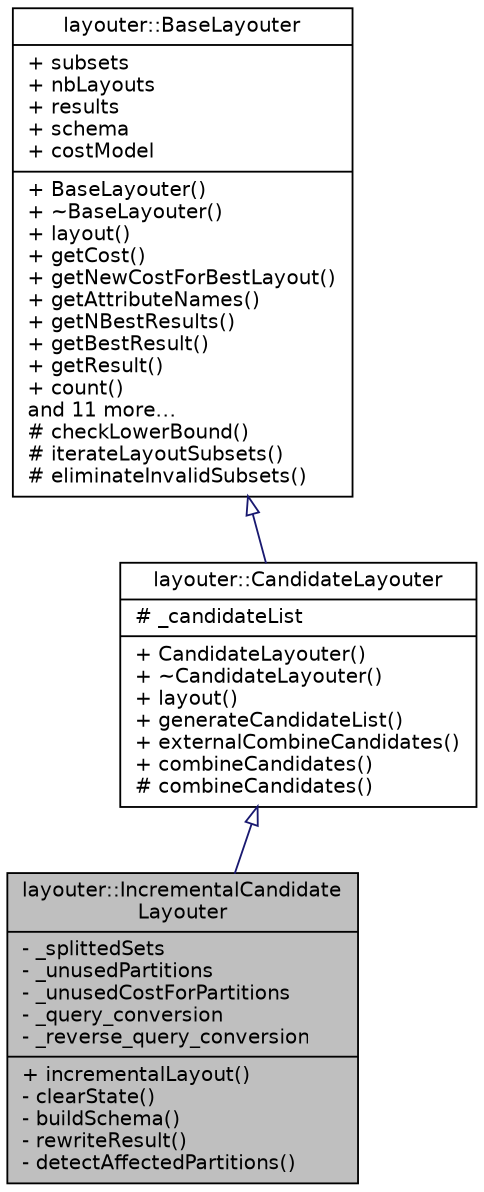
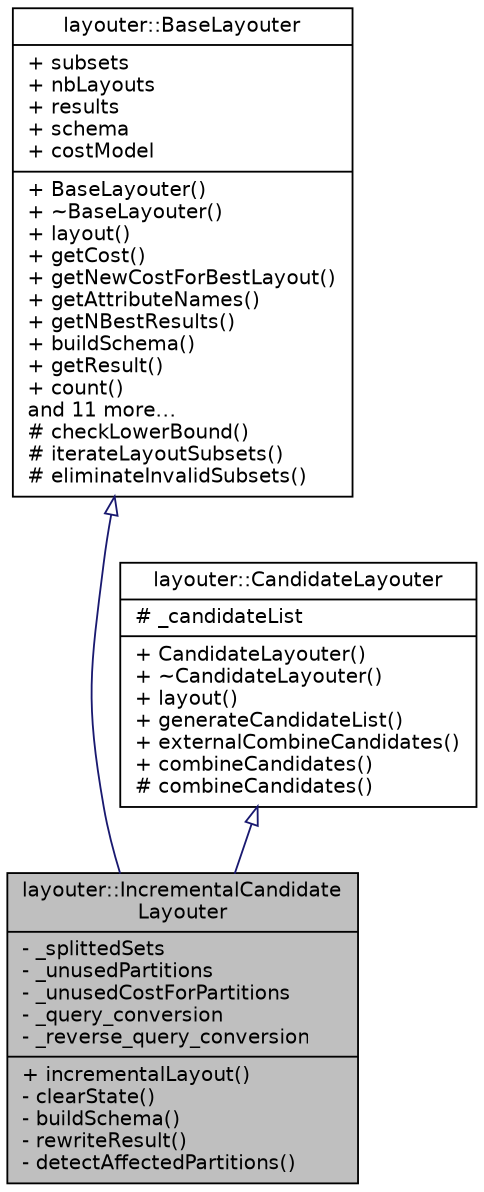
(119, 344) -> (112, 344)
(259, 539) -> (92, 695)
